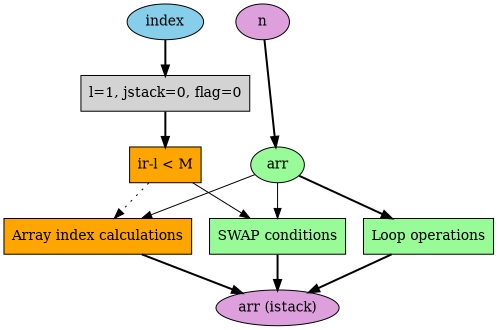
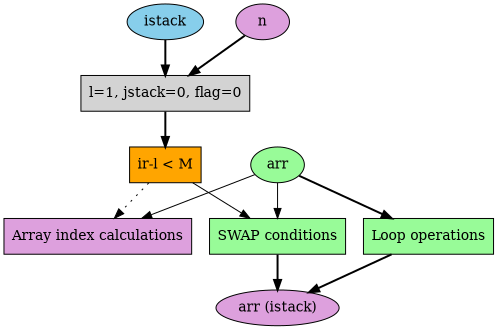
(165, 22) -> (165, 22)
(270, 88) -> (221, 52)
(98, 236) -> (98, 236)
(187, 272) -> none
